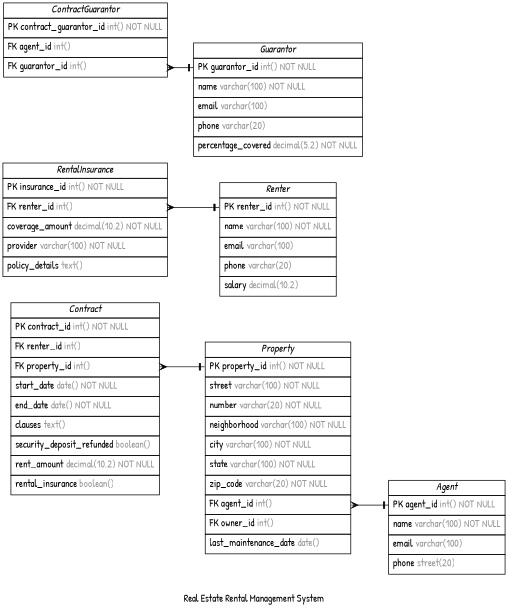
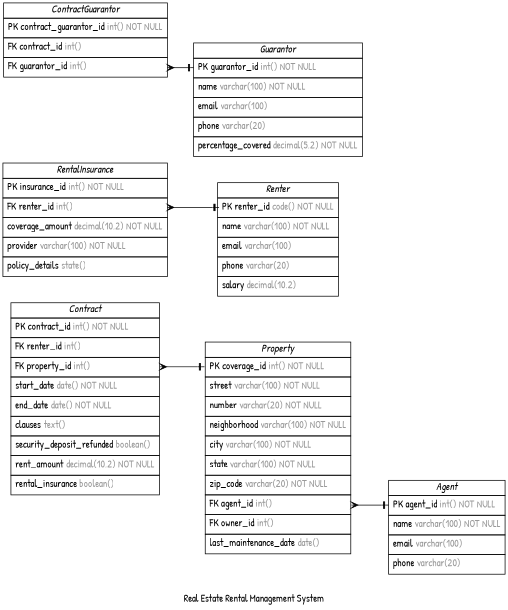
(31, 47) -> (36, 47)
(302, 207) -> (303, 207)
(72, 266) -> (74, 266)
(239, 366) -> (239, 366)
(436, 563) -> (439, 563)
